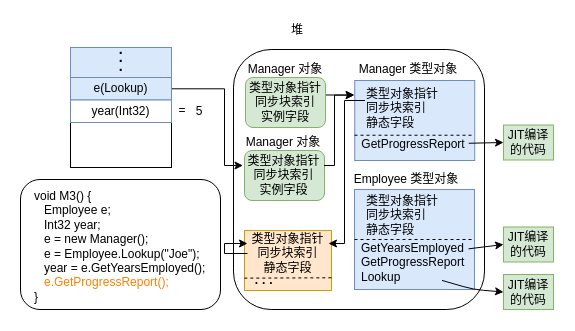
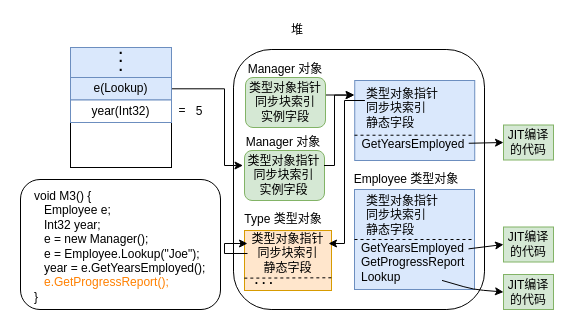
(409, 70) -> none
(414, 145) -> (414, 145)
none -> (284, 219)
